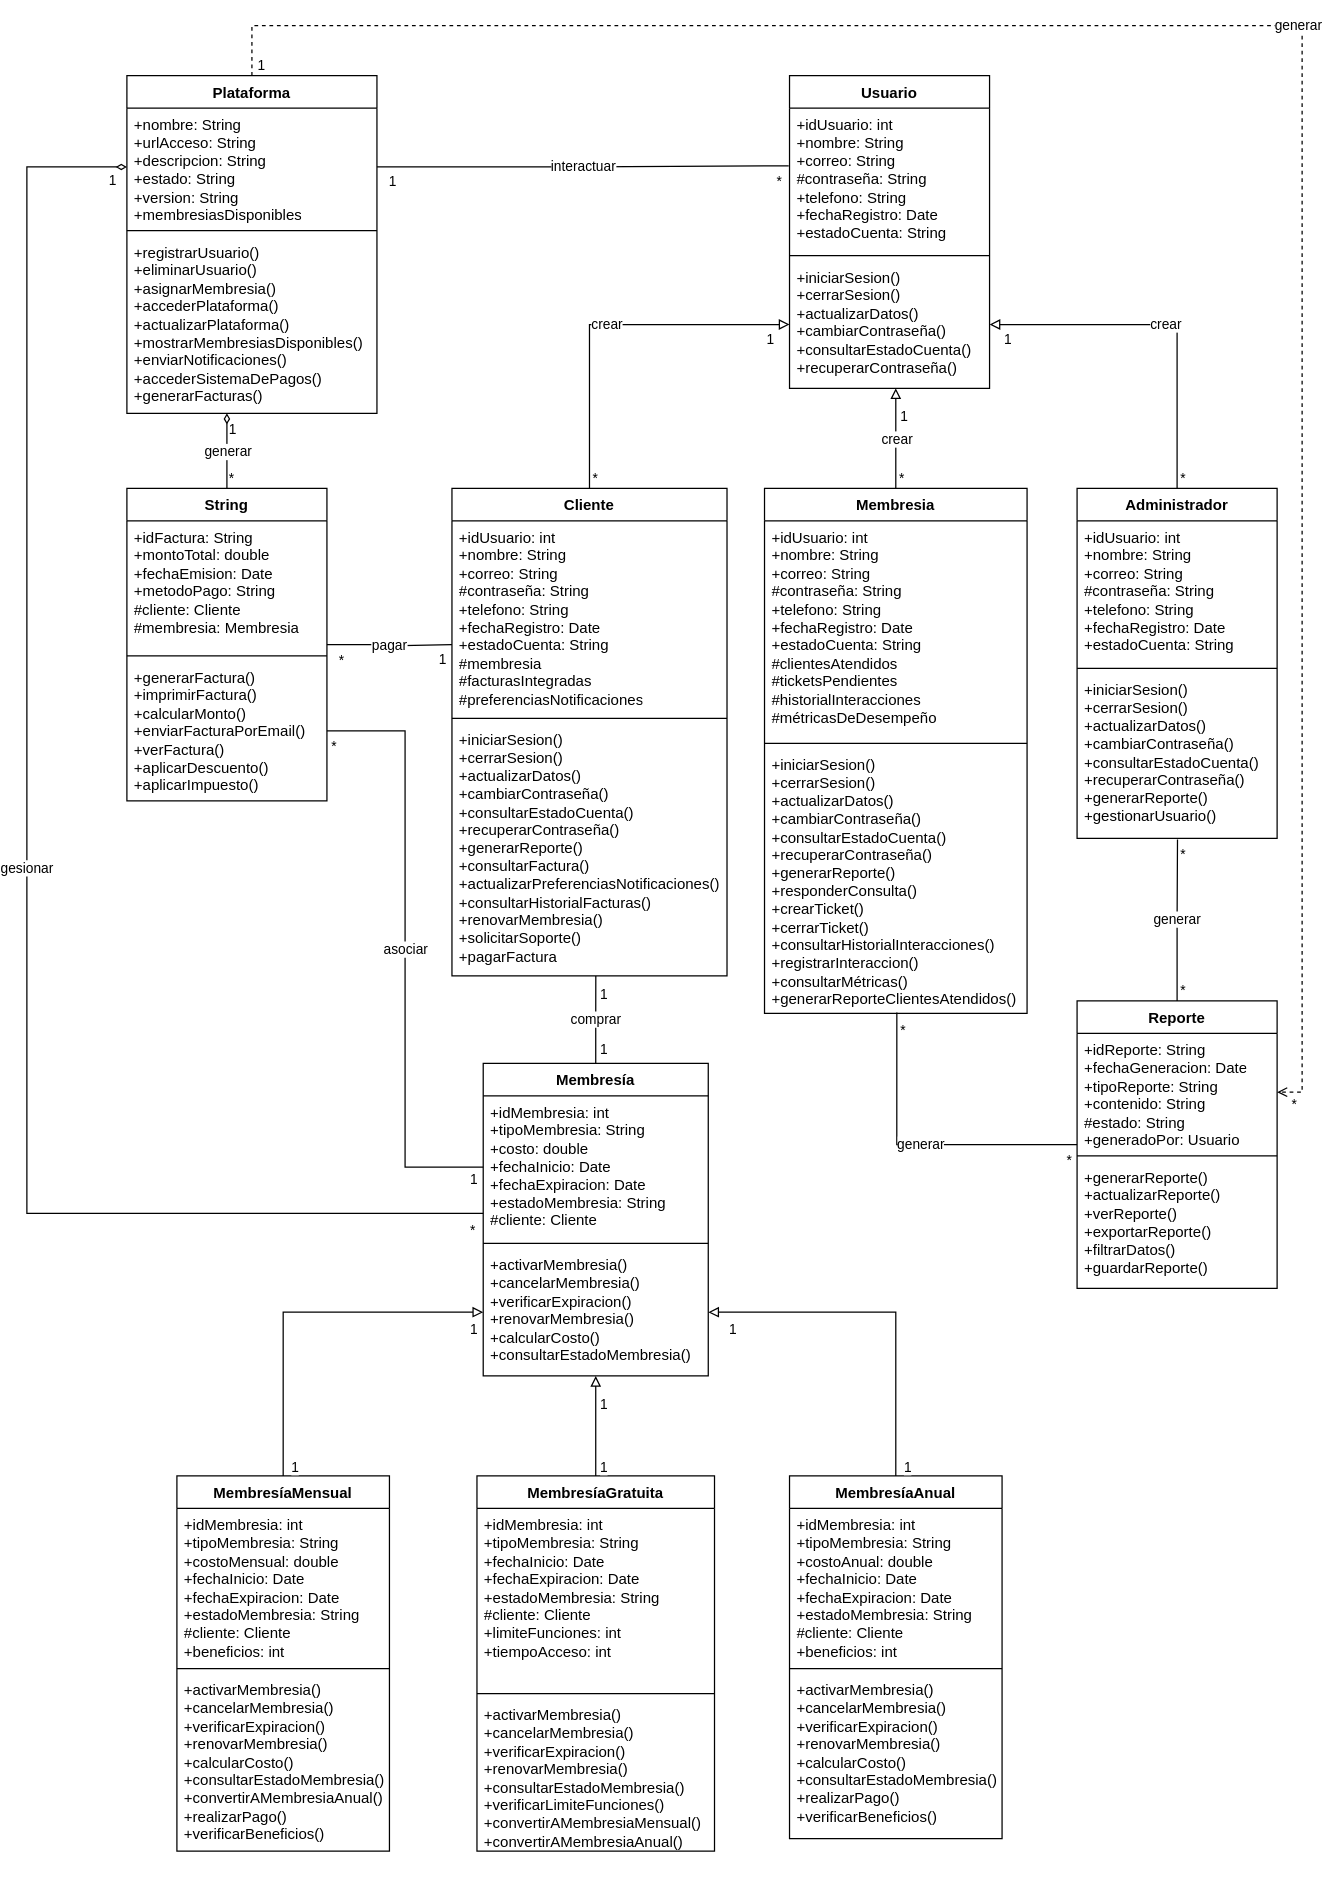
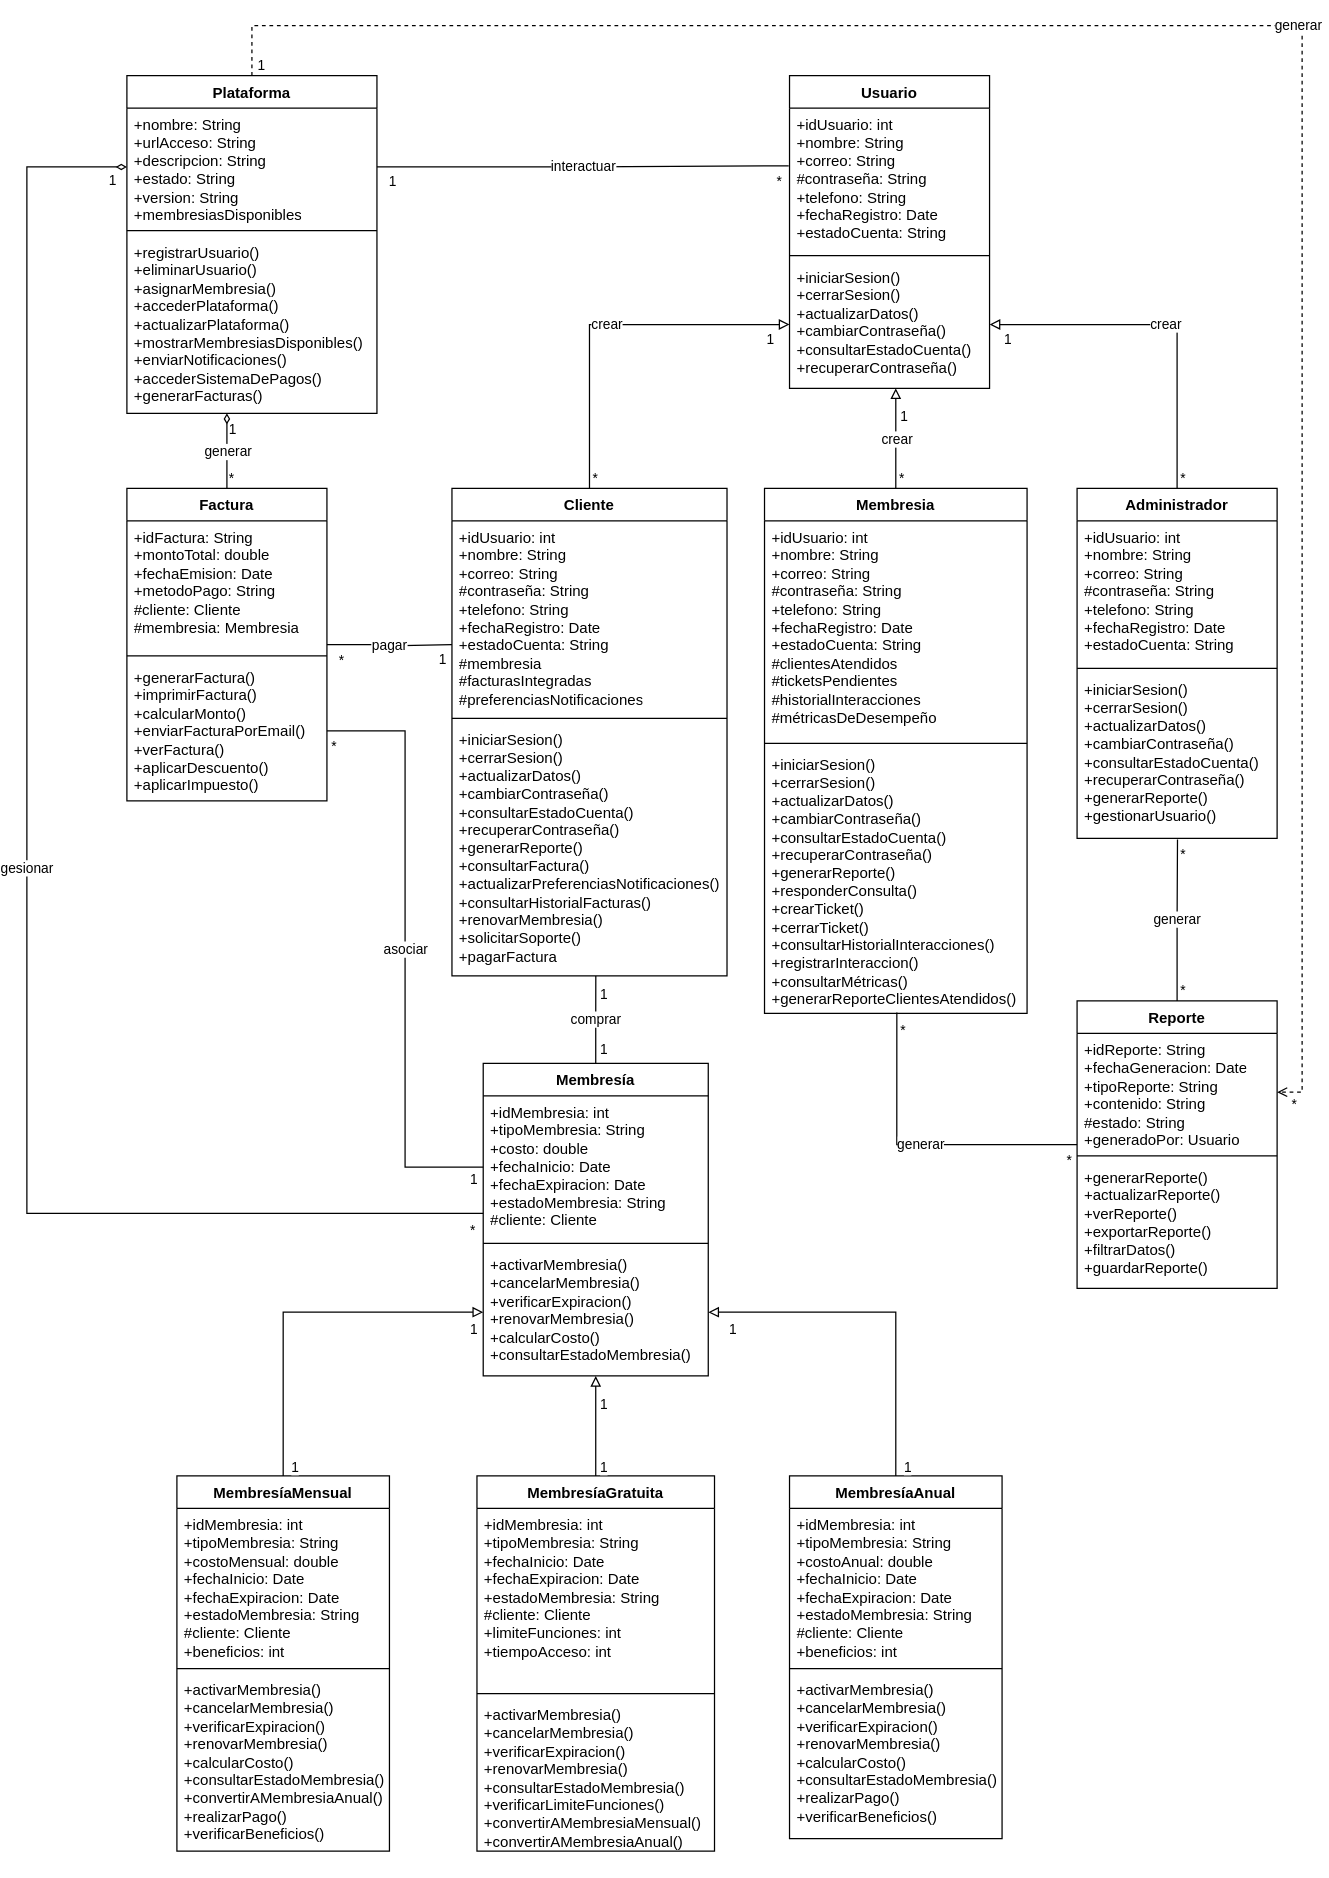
(227, 506) -> (227, 506)
